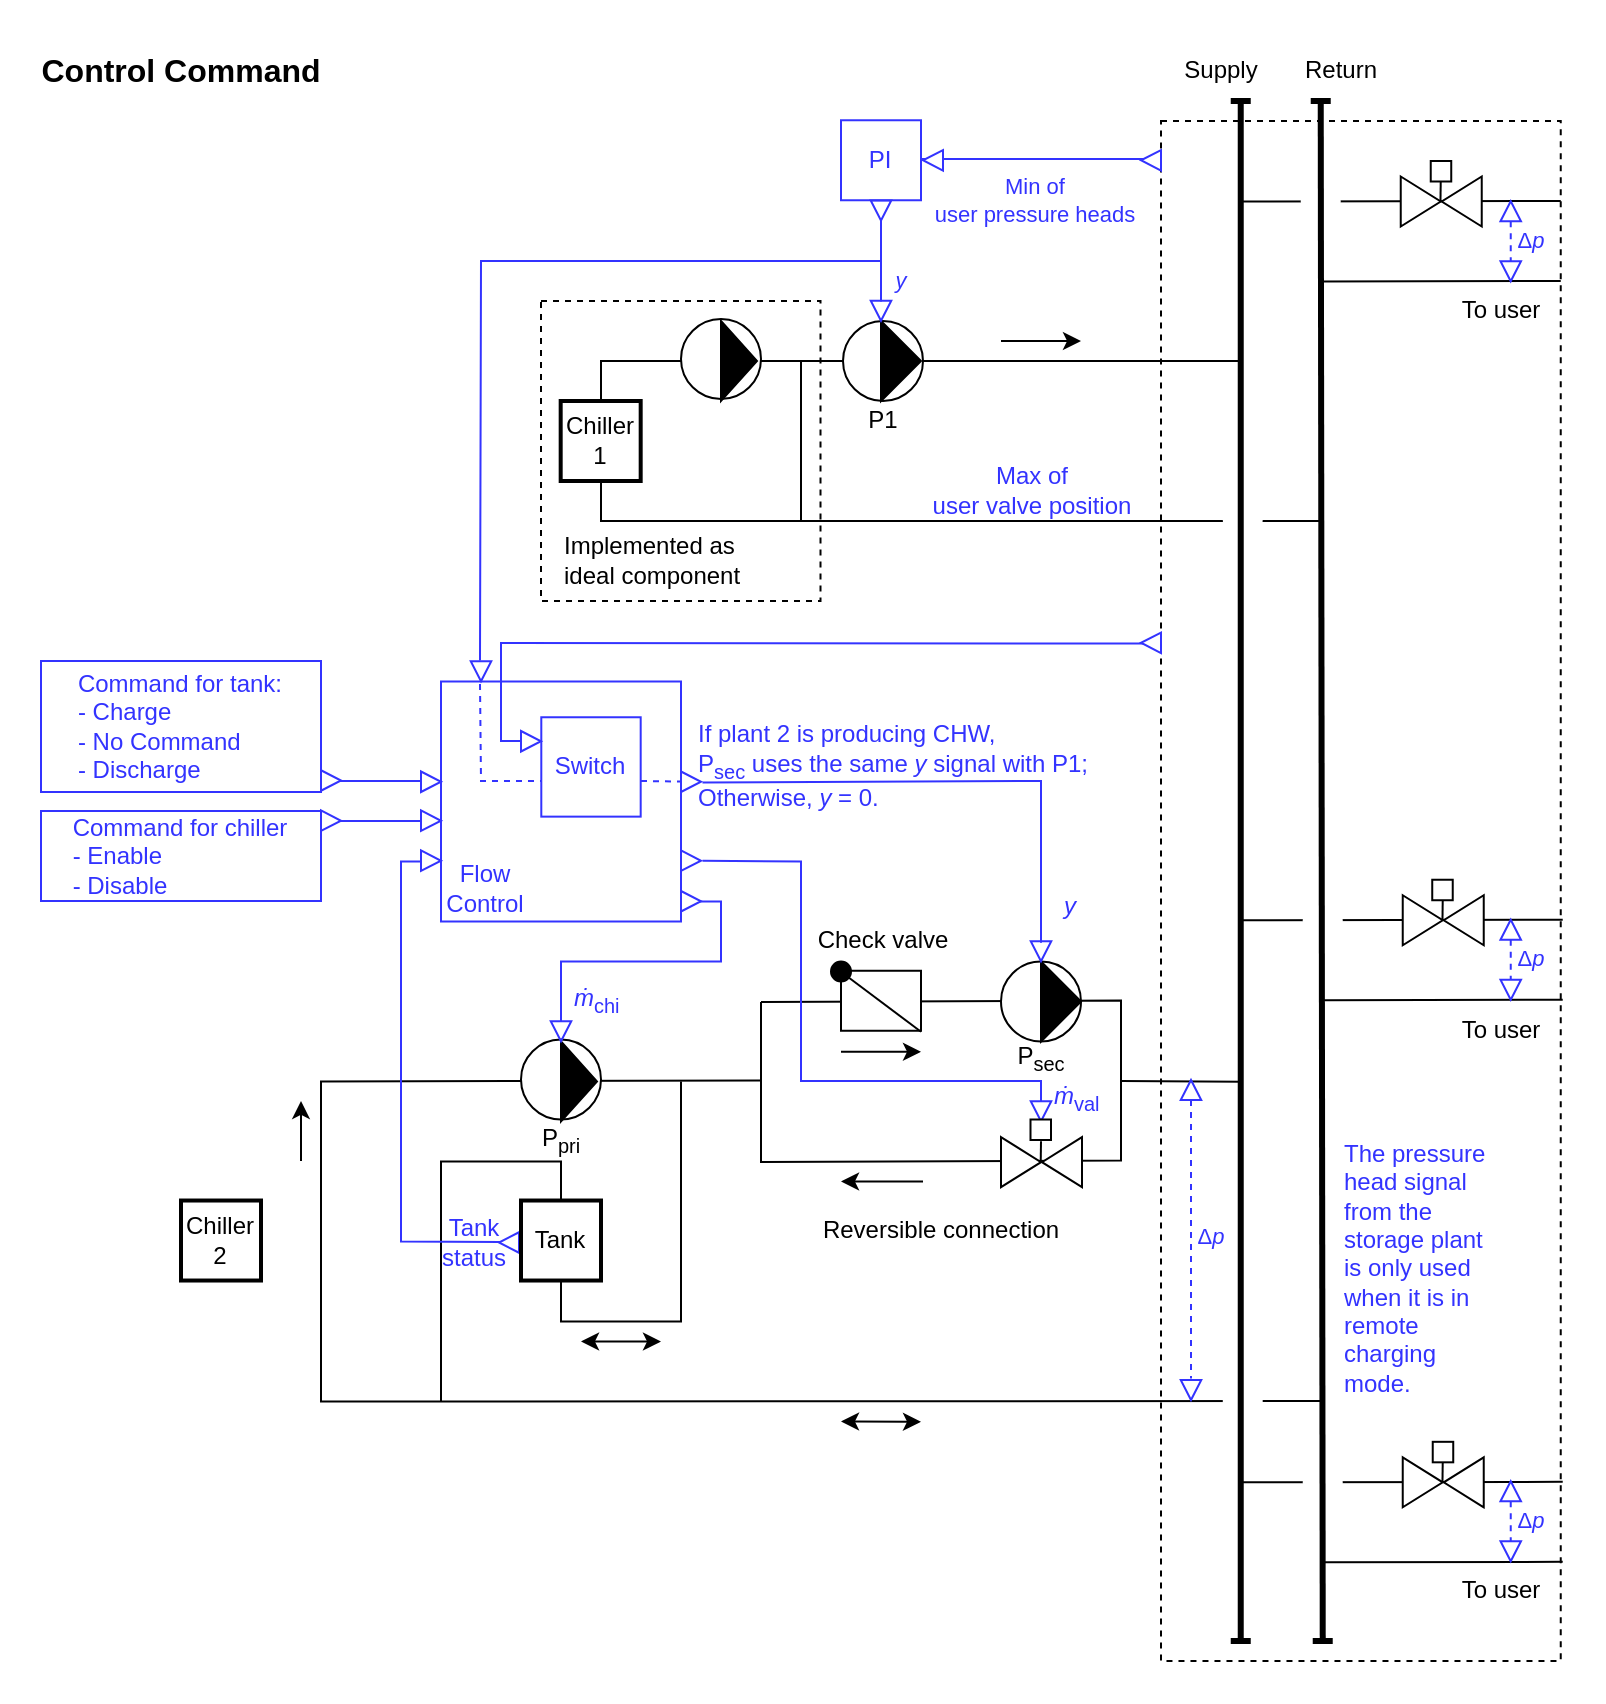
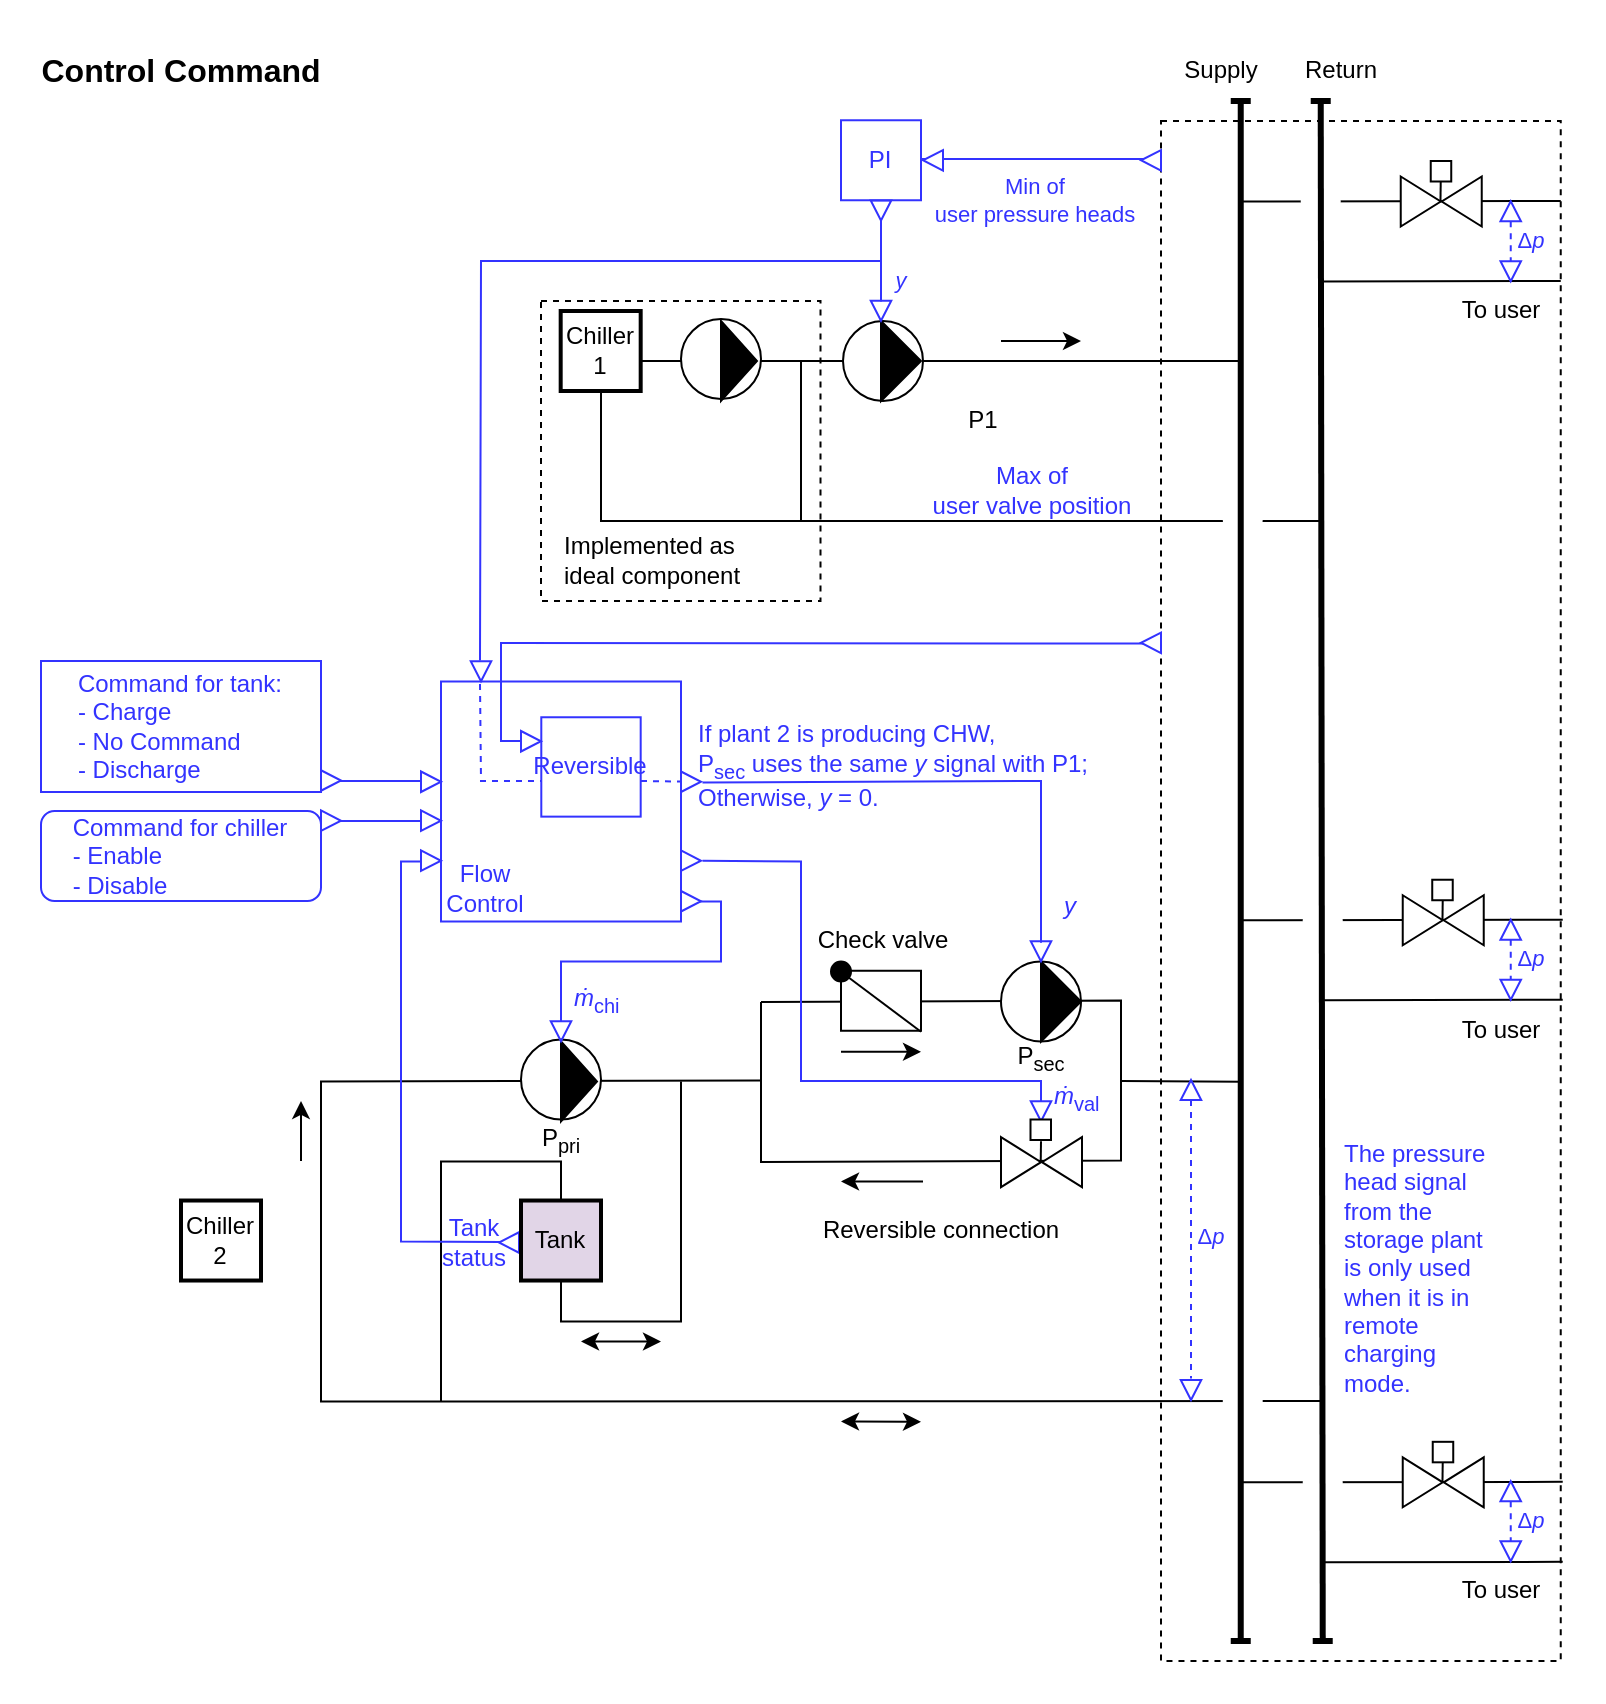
(883, 421) -> (983, 421)
(601, 441) -> (601, 351)
(591, 767) -> (591, 767)
(181, 856) -> (181, 856)
(561, 1241) -> (561, 1241)
